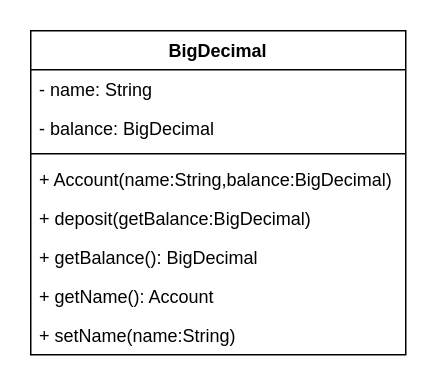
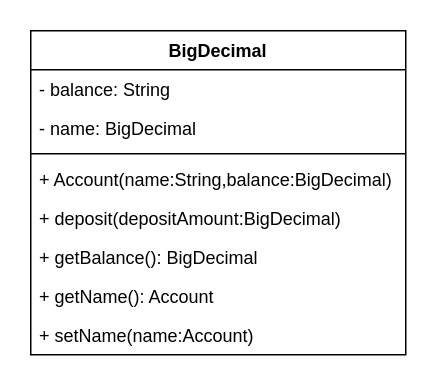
(100, 90) -> (113, 90)
(128, 129) -> (116, 129)
(184, 219) -> (199, 219)
(143, 336) -> (150, 336)
